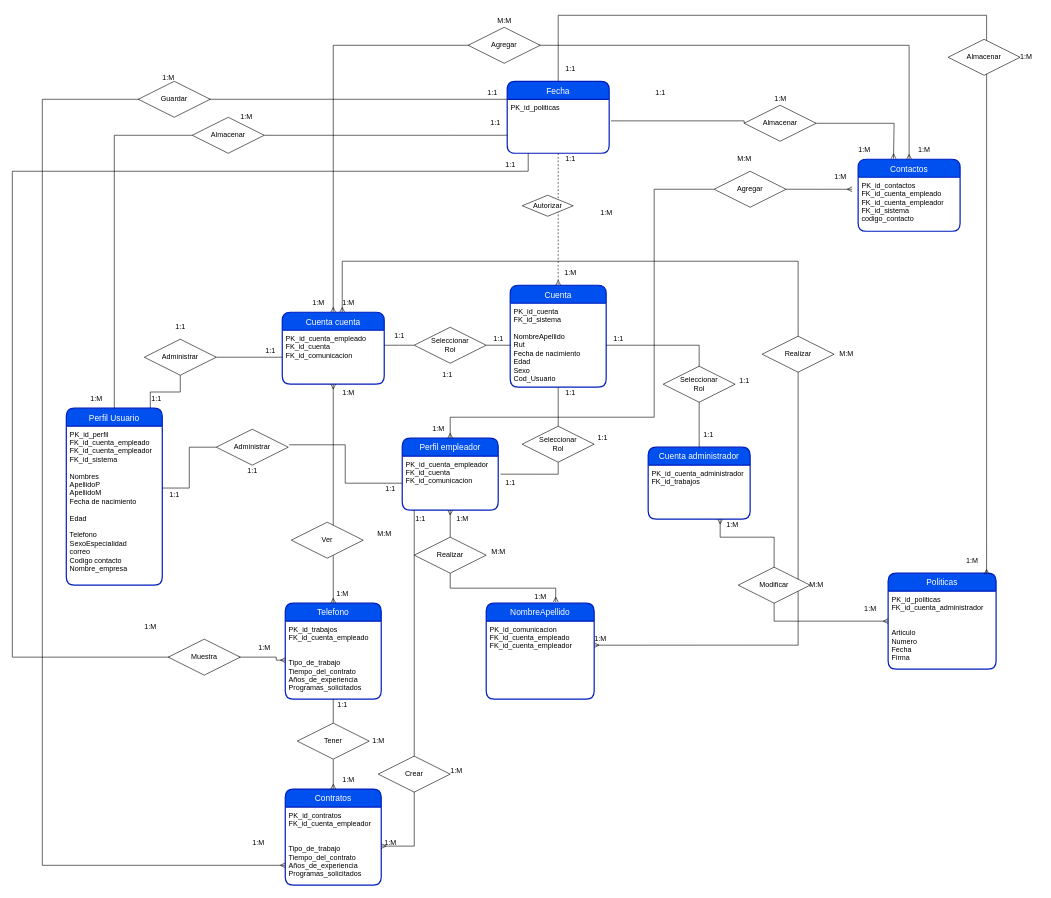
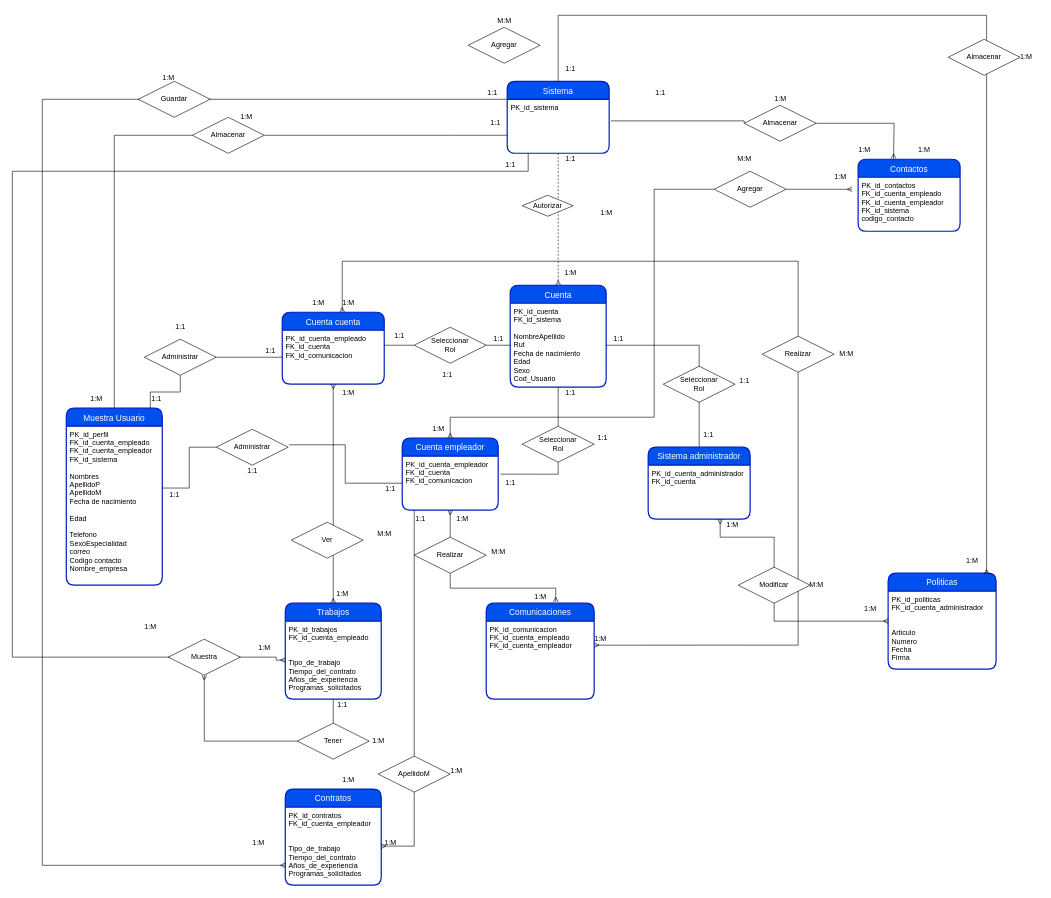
(780, 45) -> none
(558, 91) -> (558, 91)
(537, 107) -> (535, 107)
(114, 418) -> (114, 418)
(450, 448) -> (450, 448)
(699, 457) -> (699, 457)
(701, 473) -> (701, 473)
(333, 613) -> (333, 613)
(540, 613) -> (540, 613)
(333, 774) -> (204, 709)
(414, 774) -> (414, 774)
